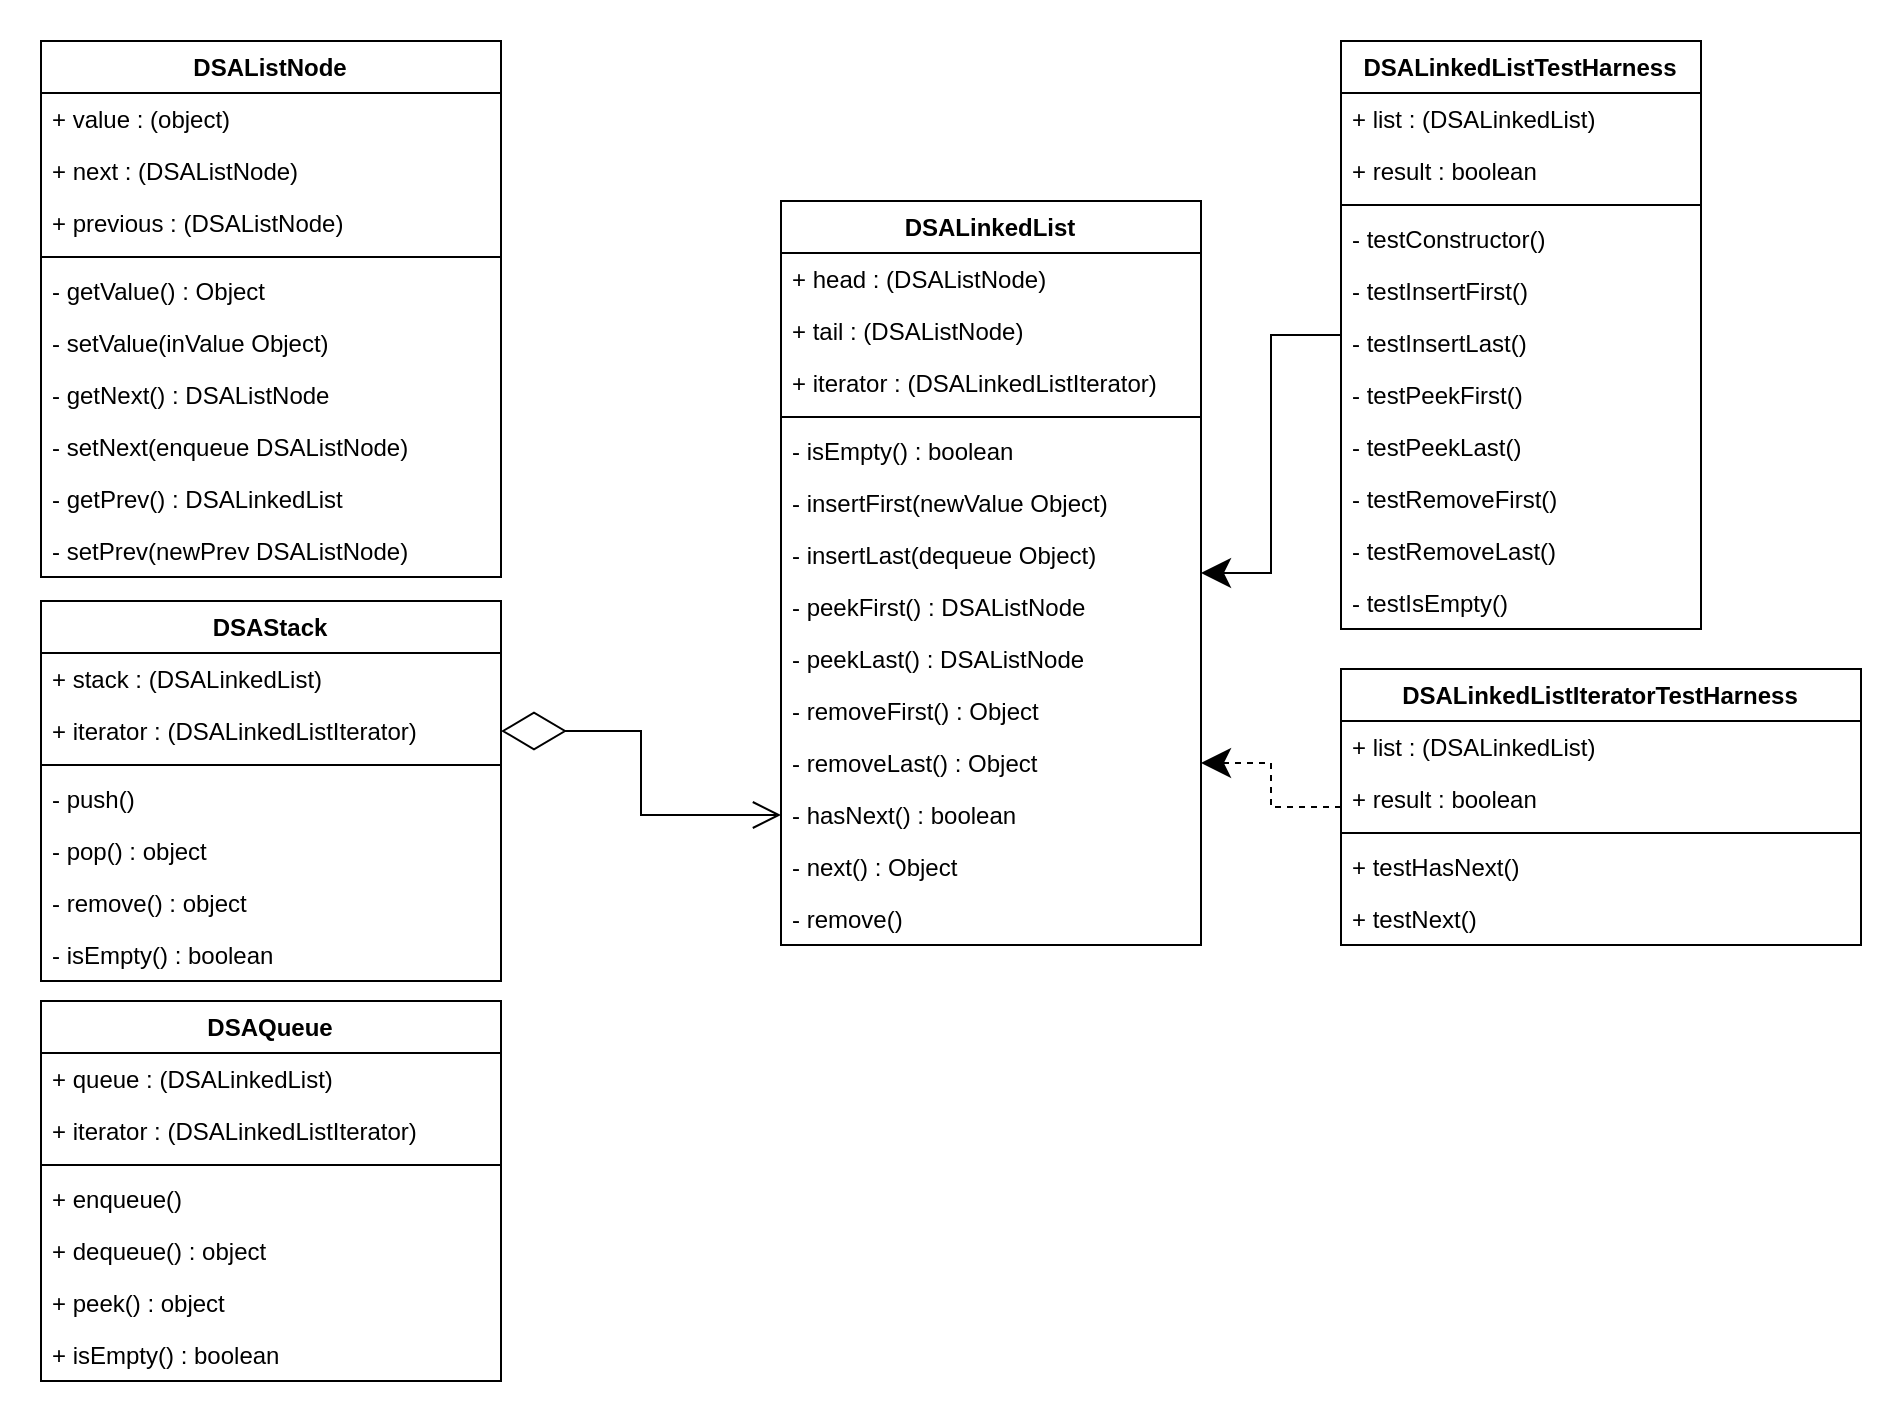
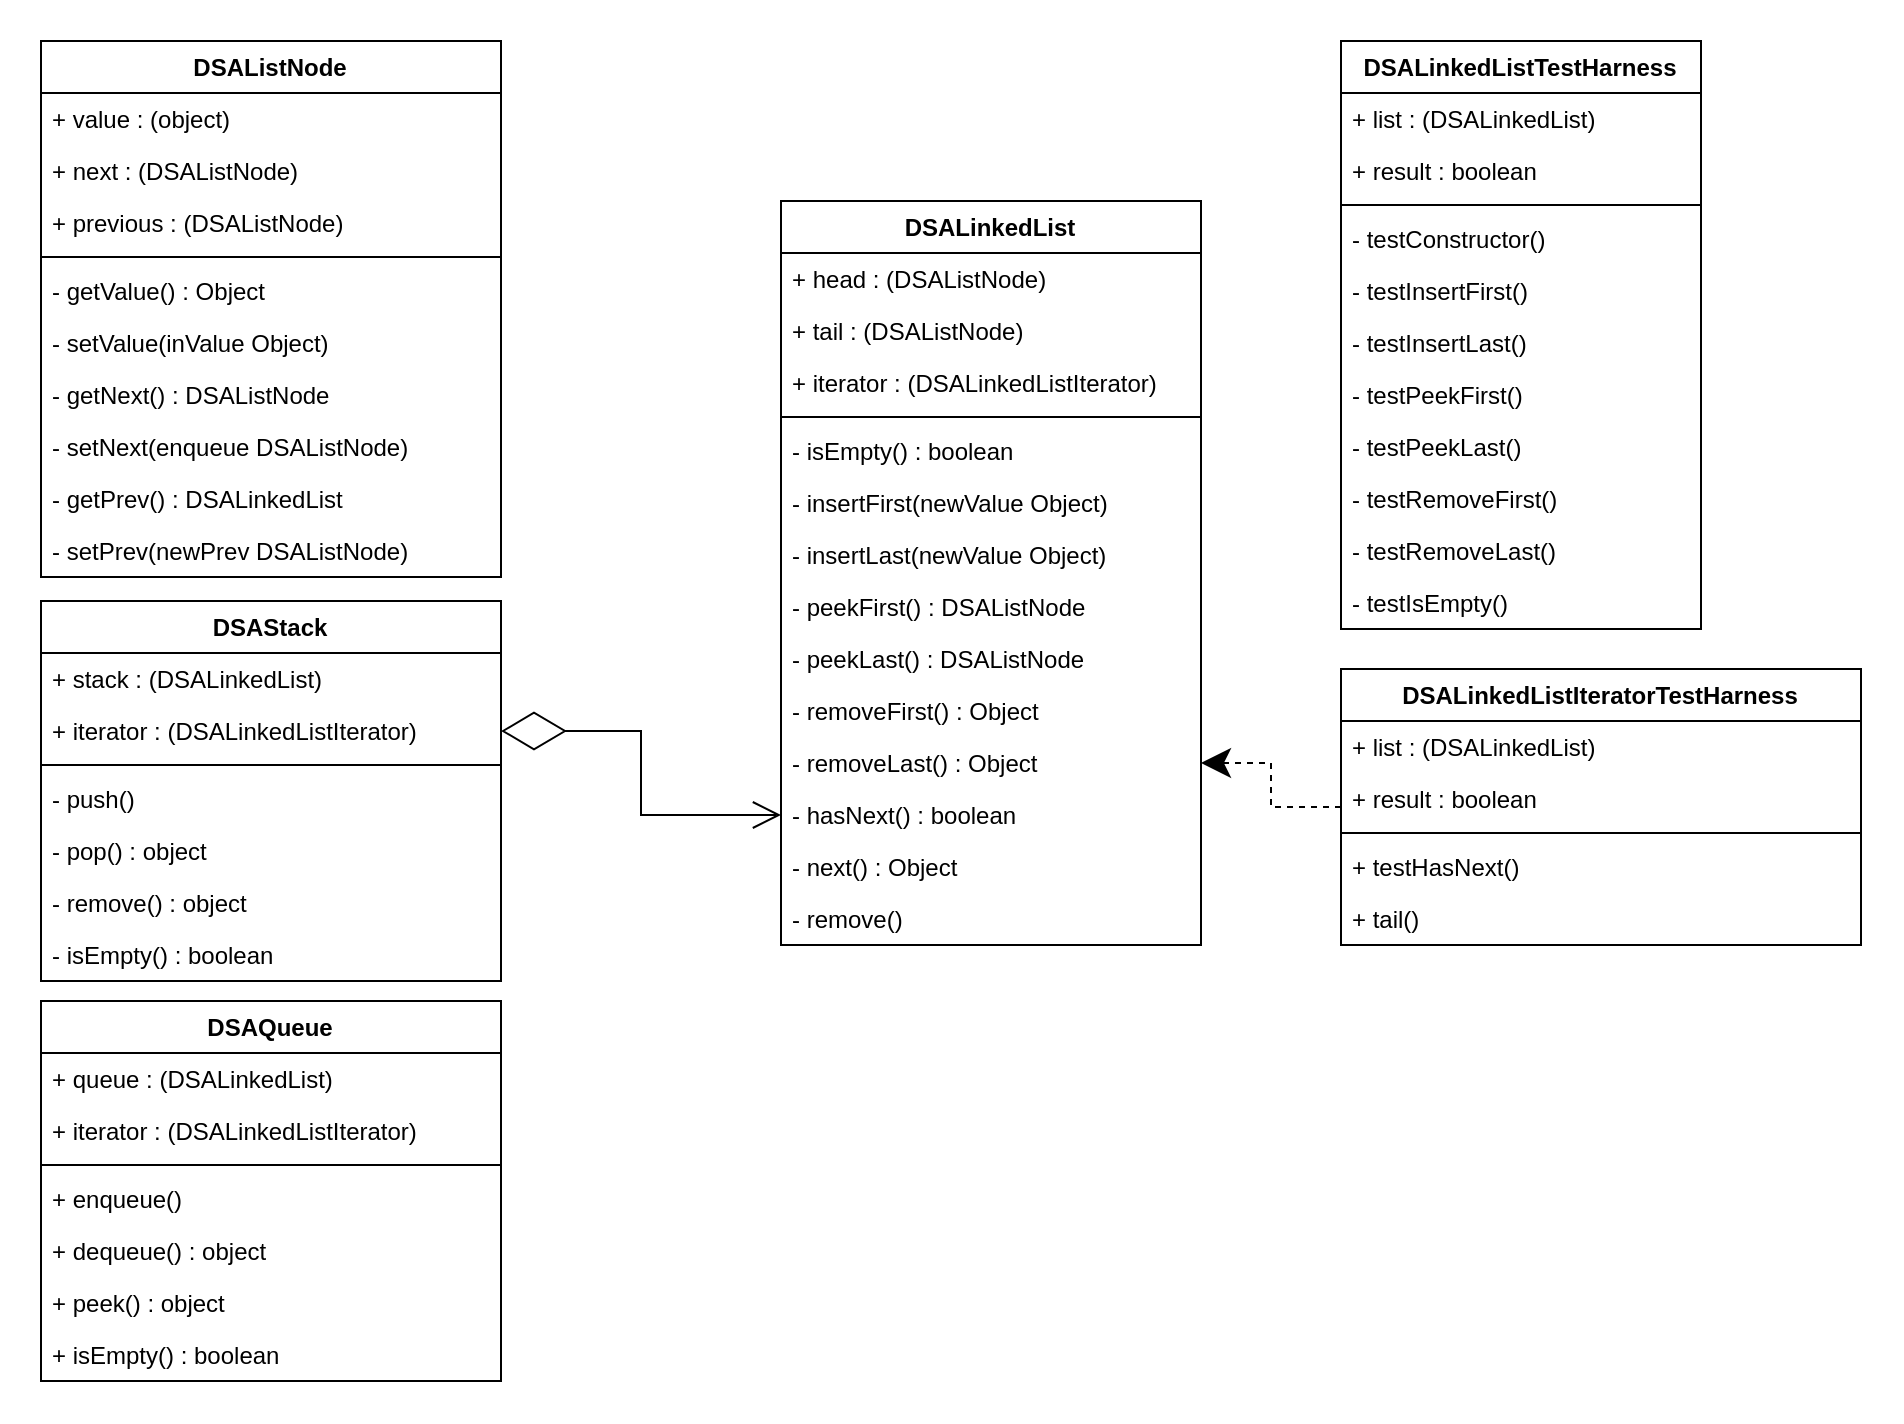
(1271, 444) -> none
(971, 556) -> (974, 556)
(1430, 920) -> (1396, 920)
